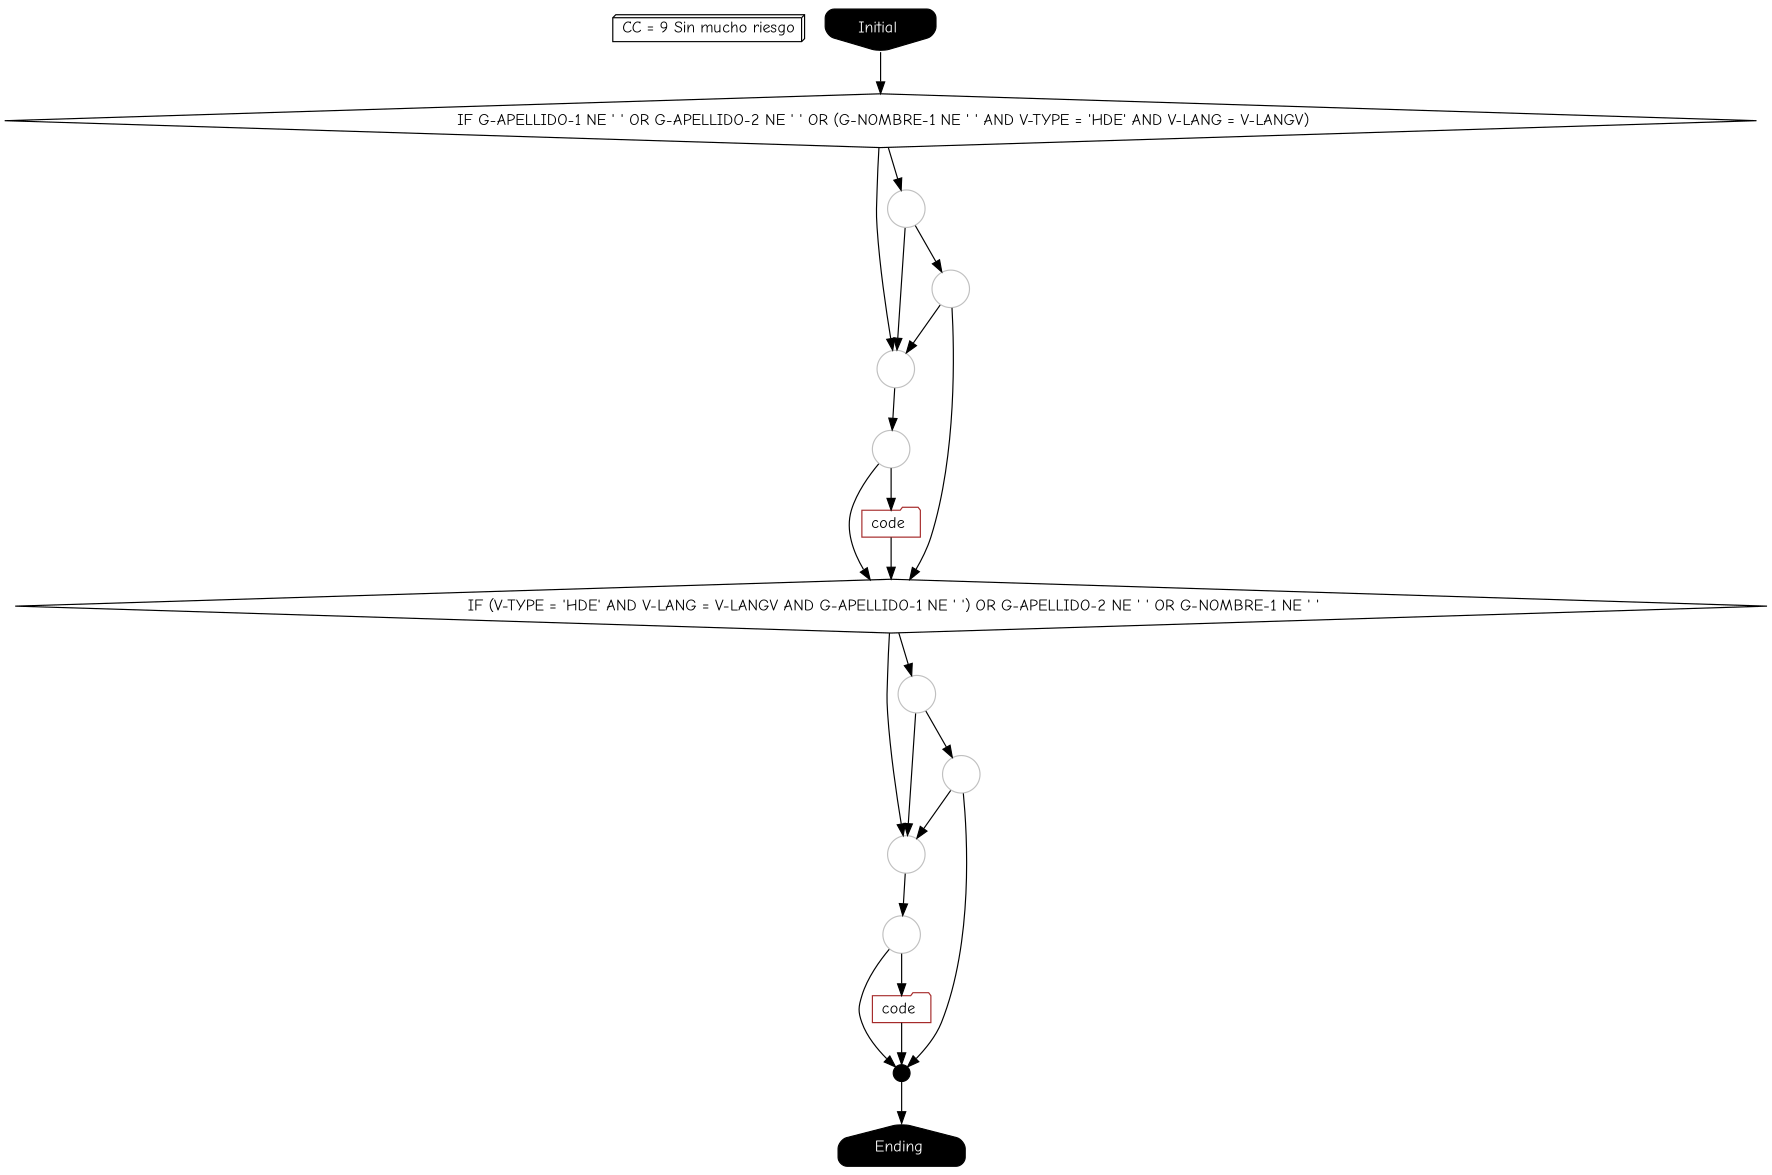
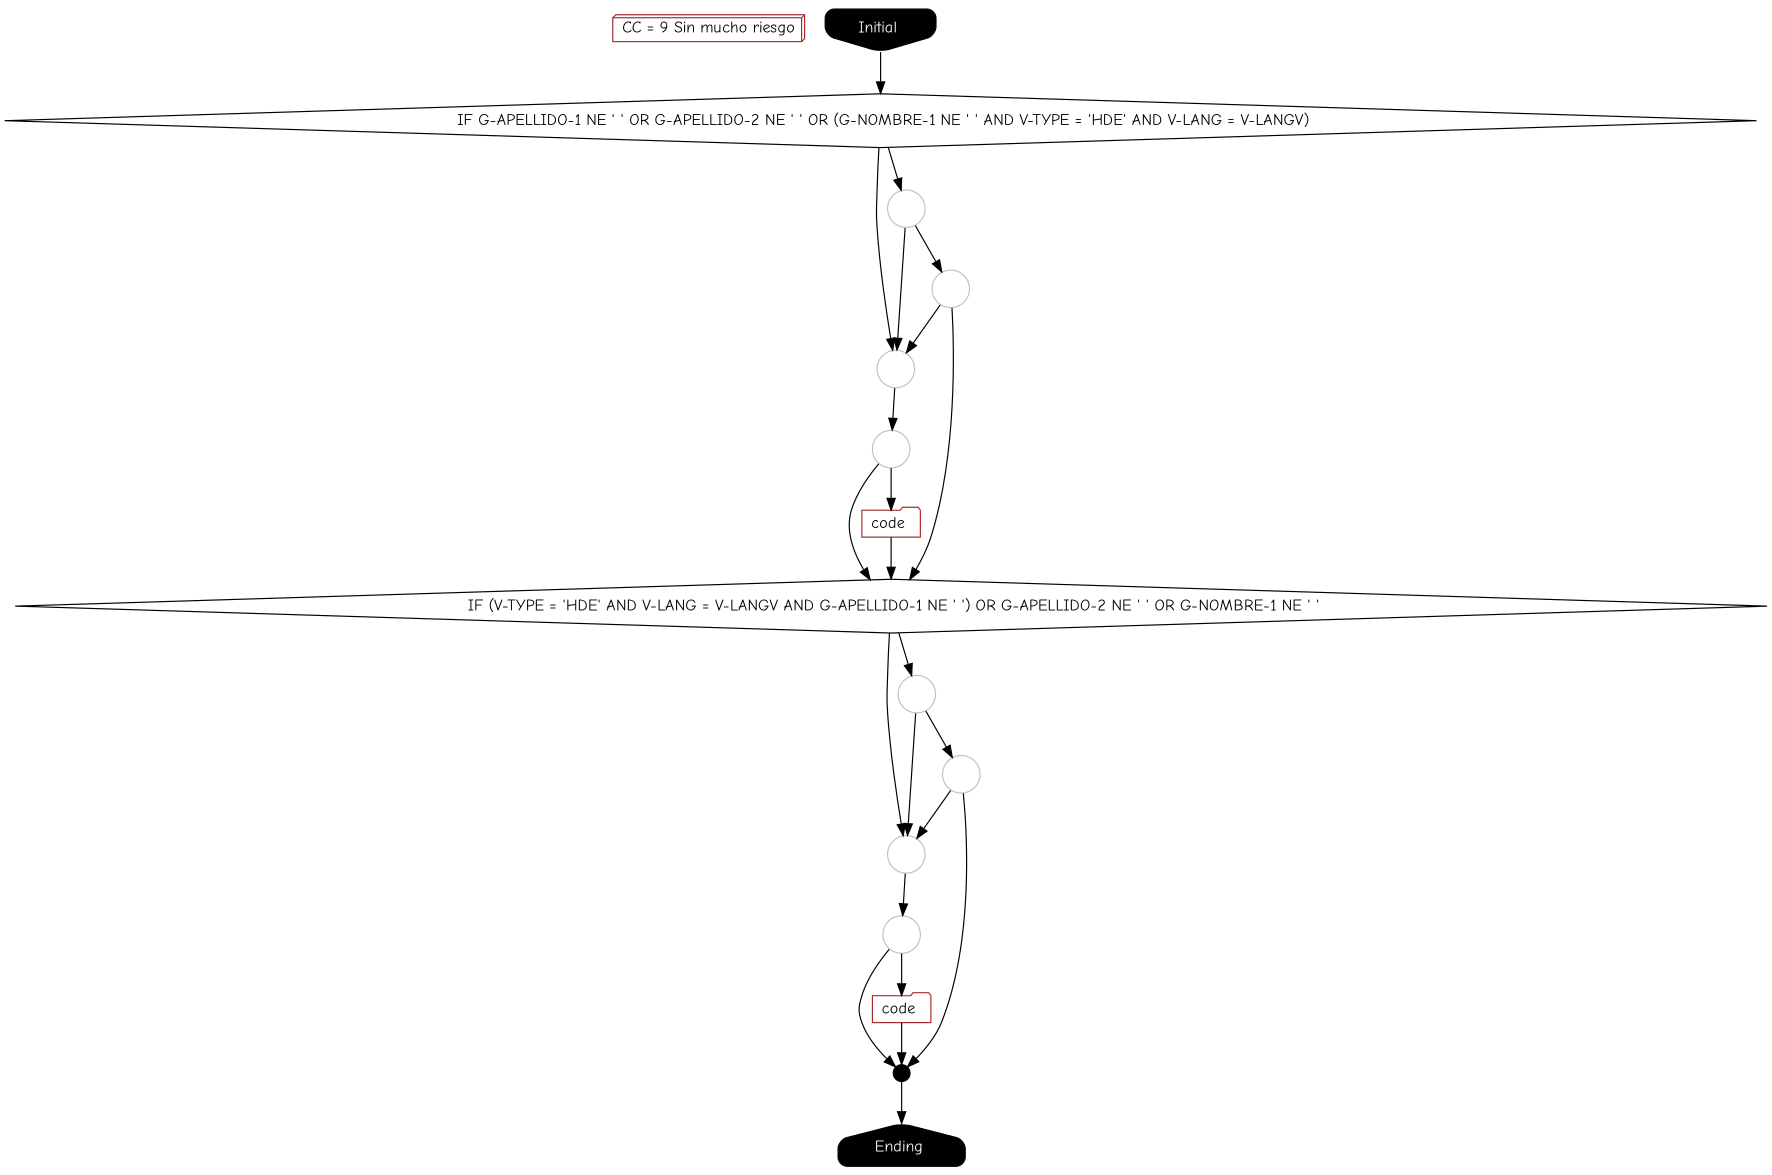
(709, 28) -> (709, 28)
